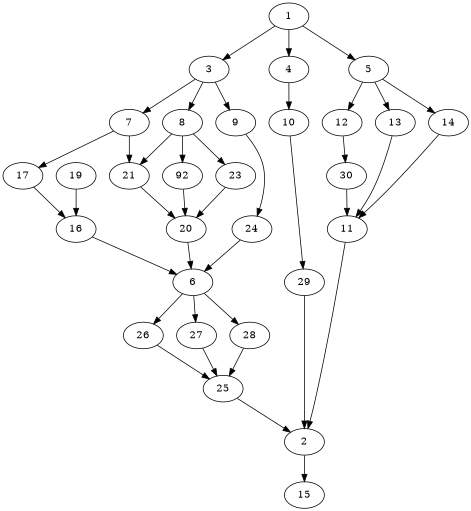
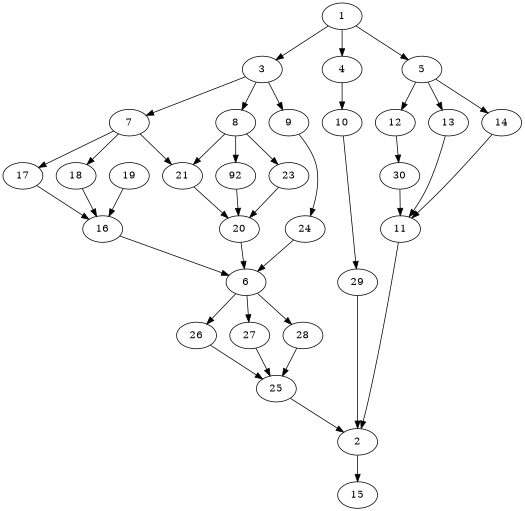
none -> (76, 176)
